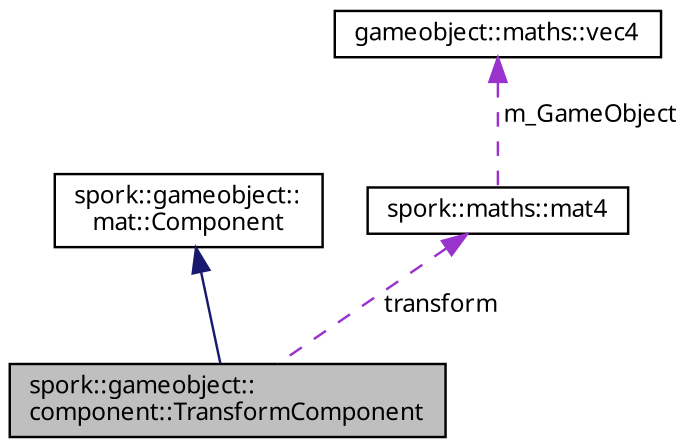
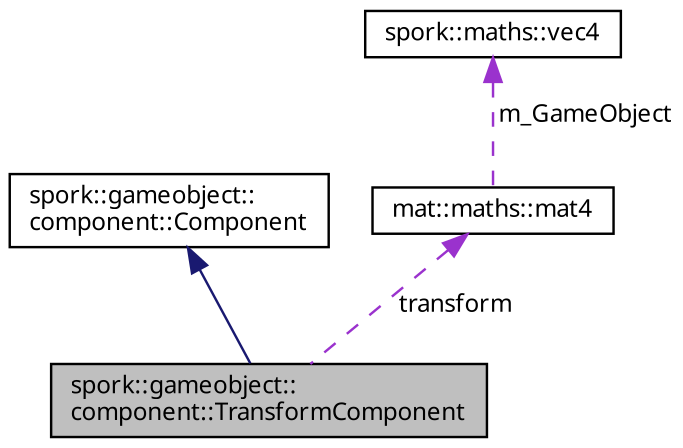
(498, 34) -> (493, 34)
(189, 211) -> (169, 211)
(498, 211) -> (493, 211)
